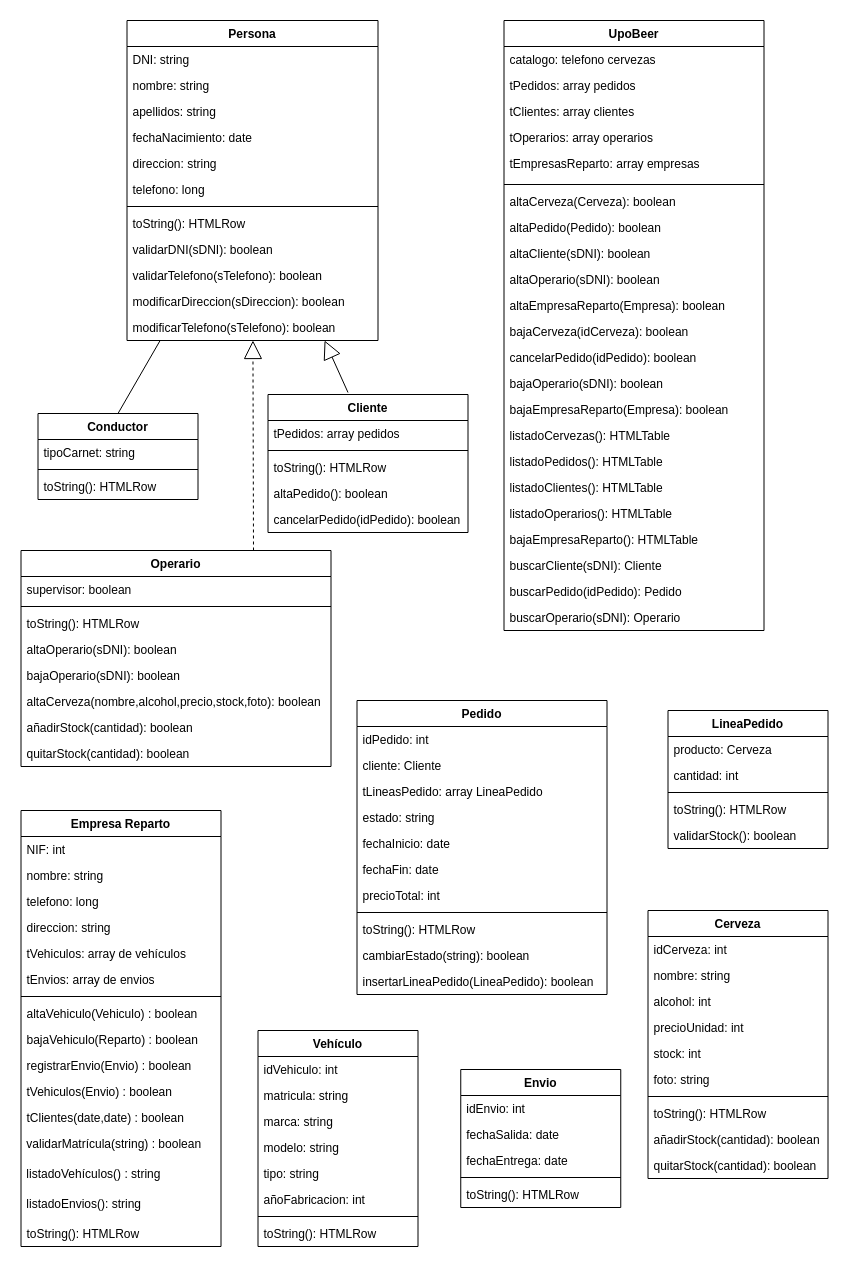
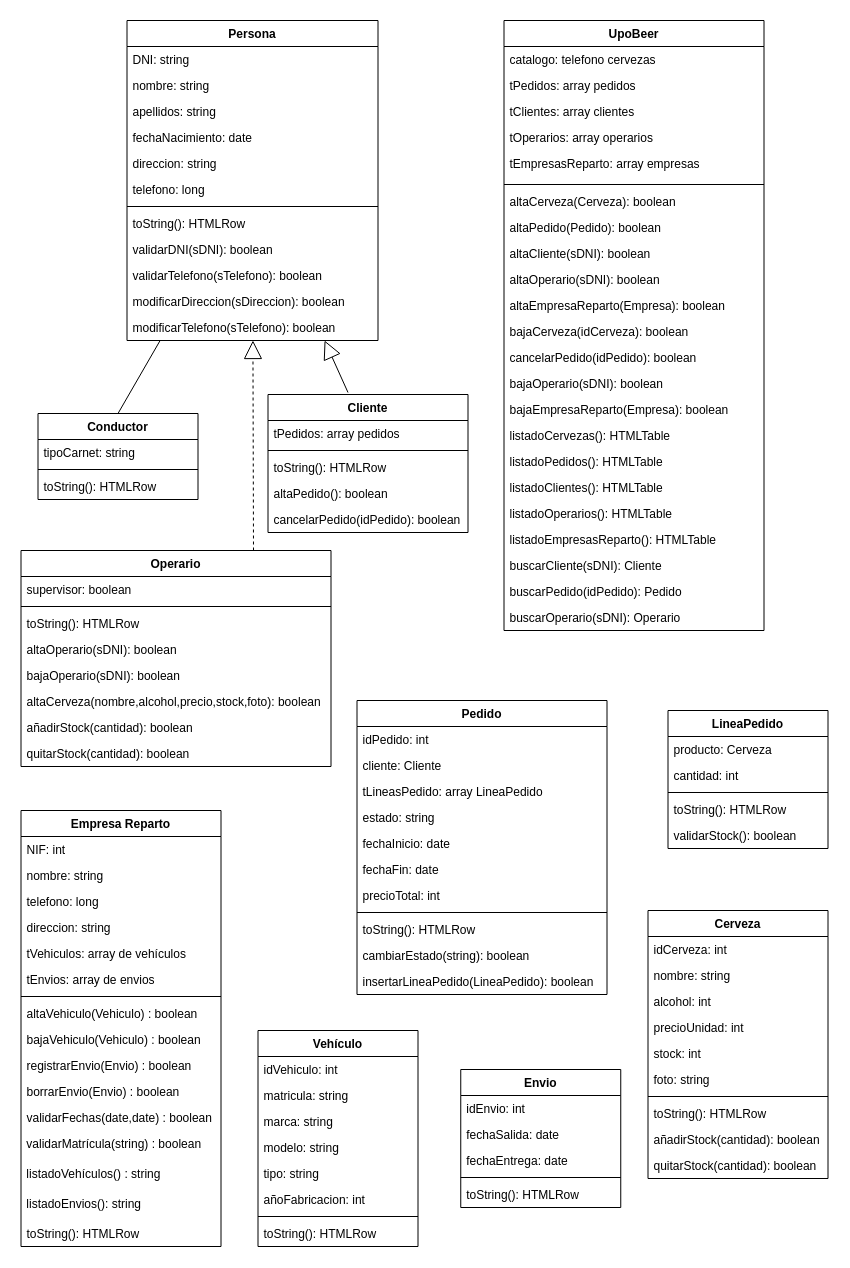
(609, 540) -> (619, 540)
(121, 1040) -> (122, 1040)
(106, 1092) -> (111, 1092)
(116, 1118) -> (130, 1118)
